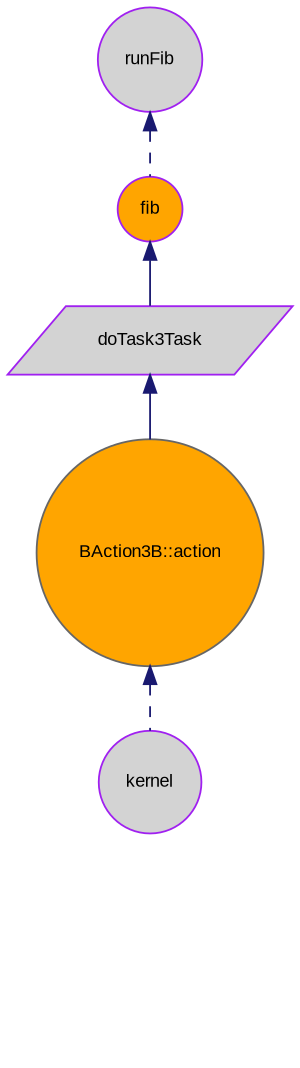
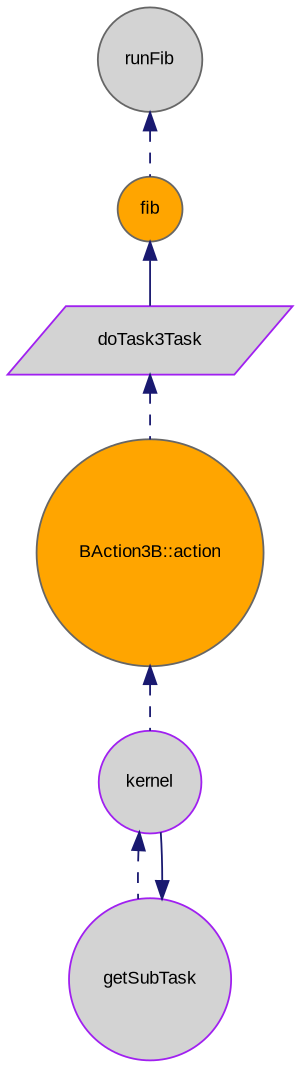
(150, 60) -> (150, 60)
(150, 209) -> (150, 209)
(150, 416) -> (150, 416)
none -> (150, 979)
